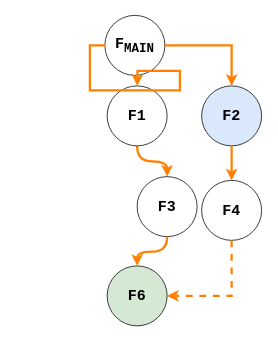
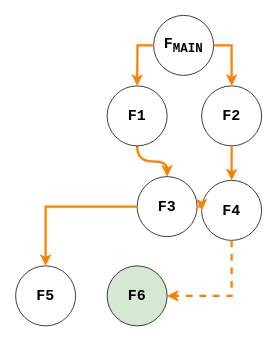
(135, 45) -> (183, 45)
(231, 116) -> (231, 116)
none -> (200, 206)
none -> (65, 207)
(156, 251) -> none
none -> (45, 296)
